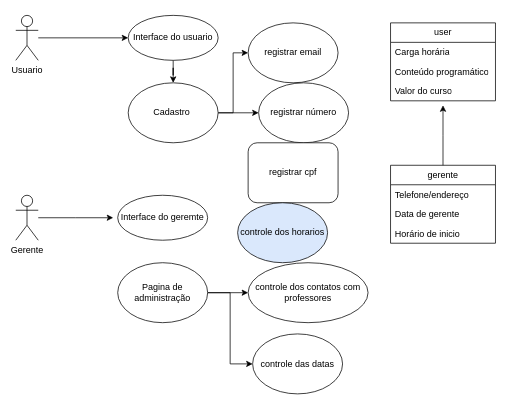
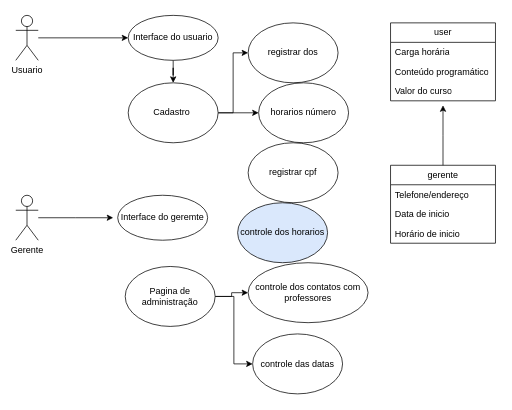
(293, 53) -> (293, 53)
(303, 113) -> (303, 113)
(293, 173) -> (293, 173)
(430, 215) -> (424, 215)
(162, 293) -> (170, 297)
